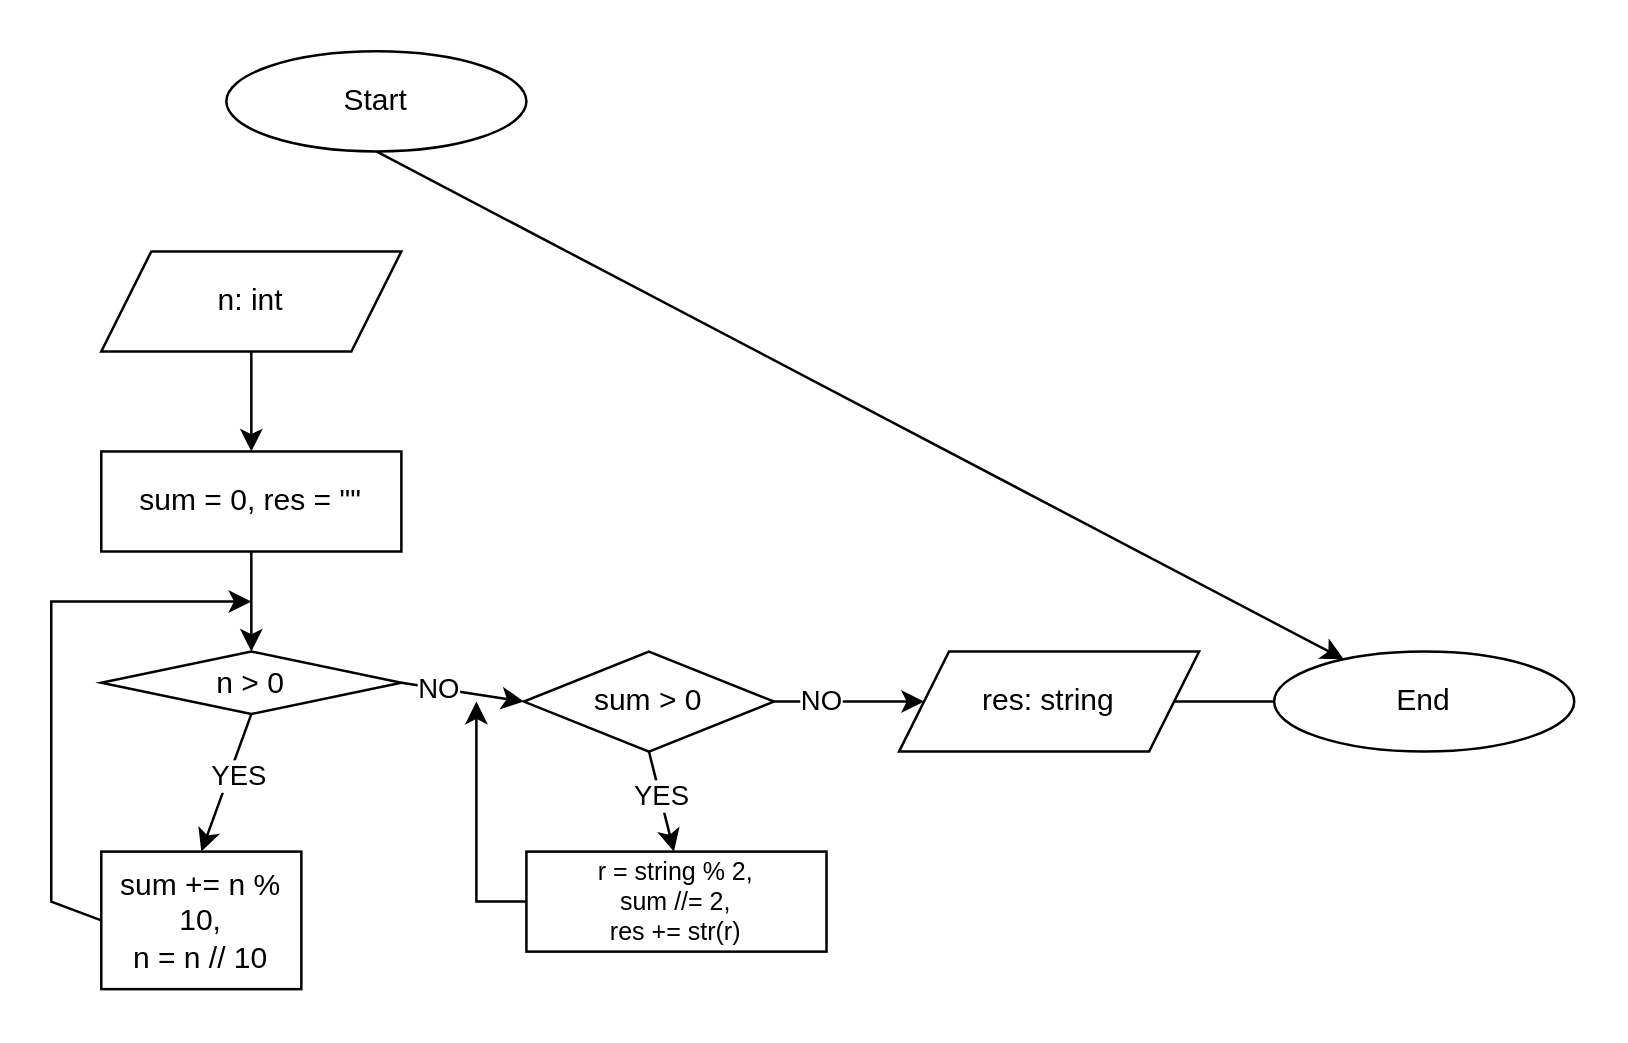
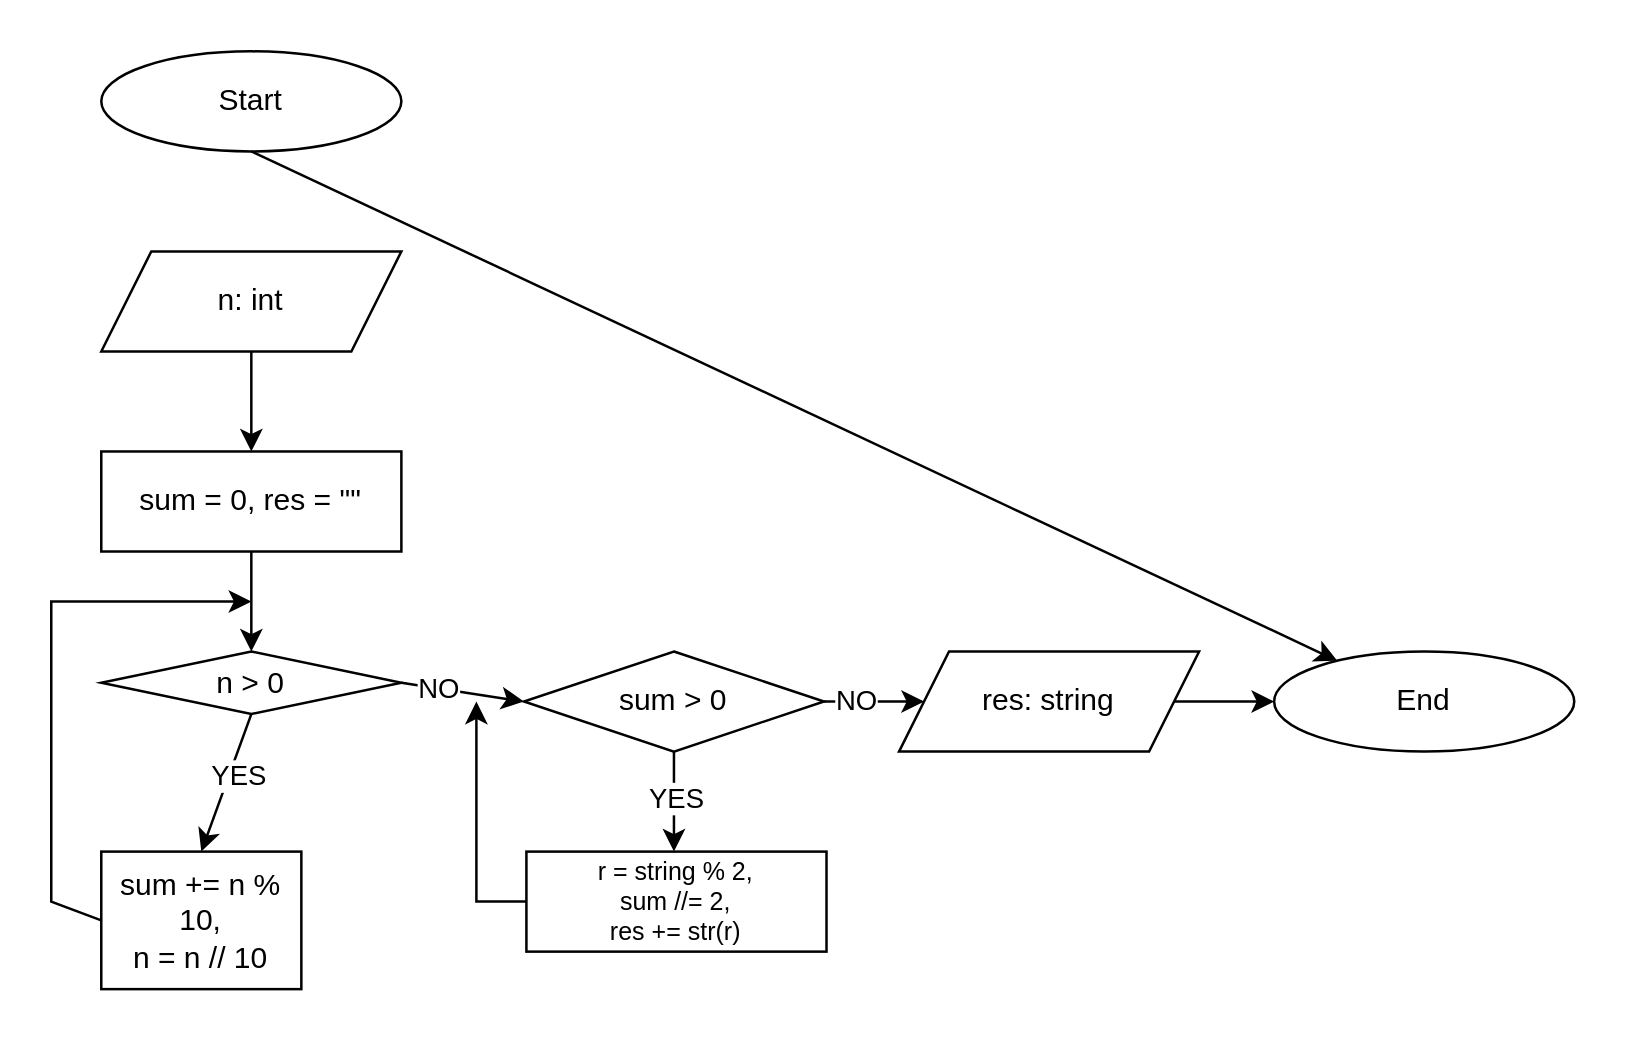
(376, 101) -> (251, 101)
(649, 701) -> (674, 701)
(1262, 701) -> (1256, 701)
